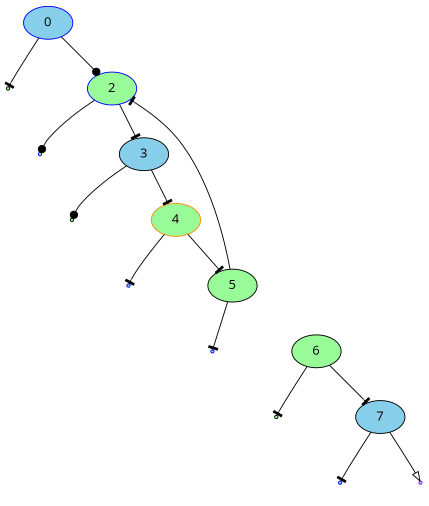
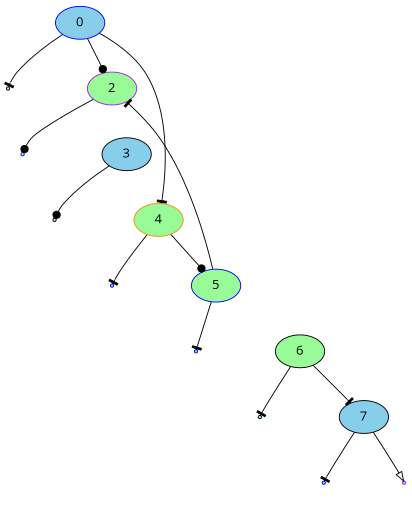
(112, 89) -> (112, 89)
(127, 119) -> none
(159, 185) -> (159, 104)
(203, 251) -> (185, 250)
(233, 286) -> (216, 286)
